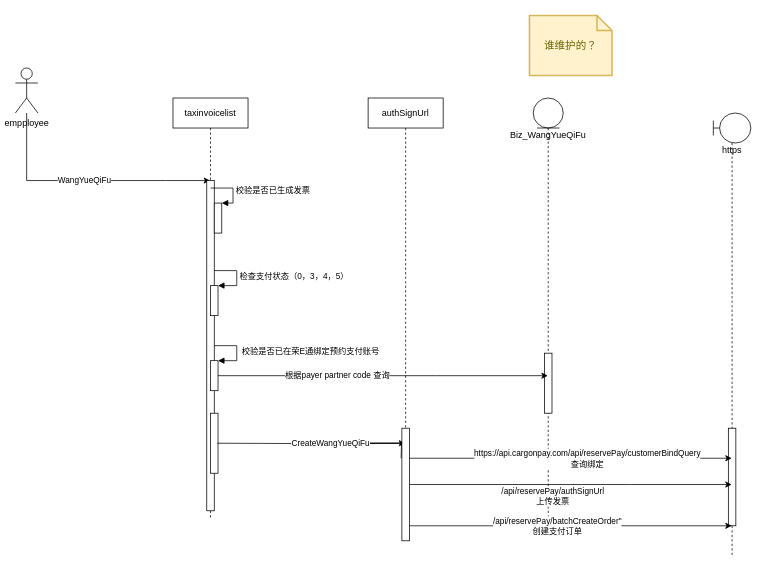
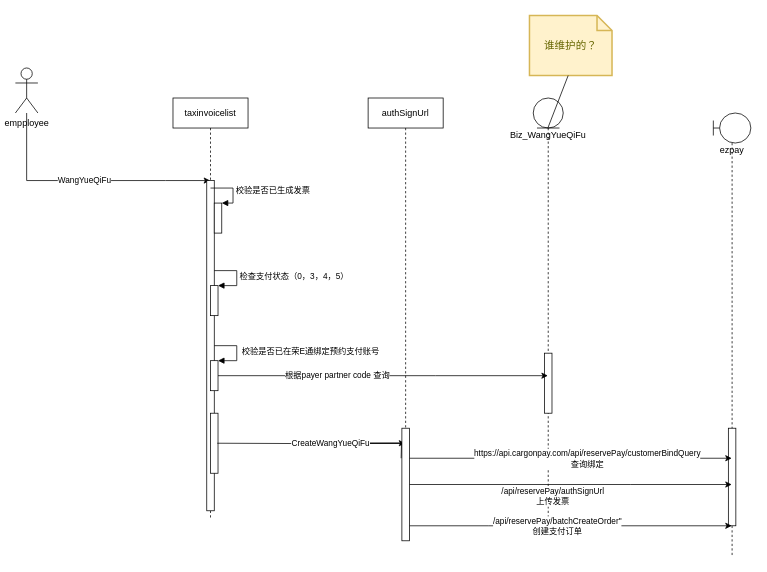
none -> (558, 101)
(732, 151) -> (732, 151)
